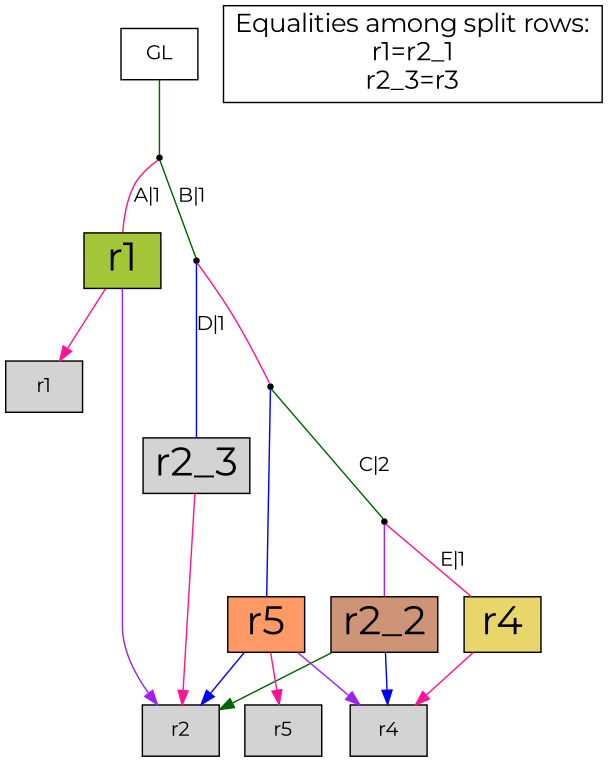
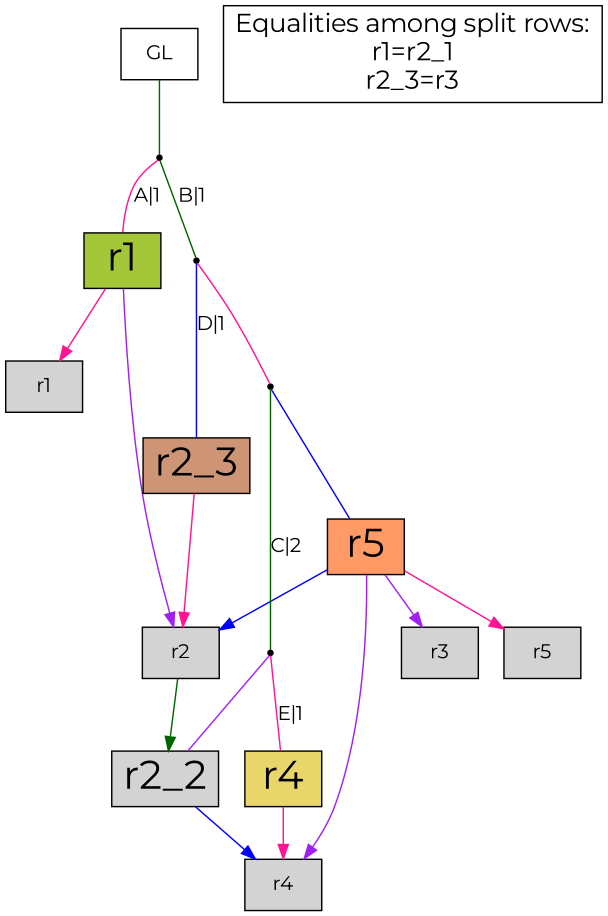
(196, 466) -> (196, 466)
(384, 625) -> (165, 779)
none -> (440, 653)
(285, 676) -> (174, 708)
